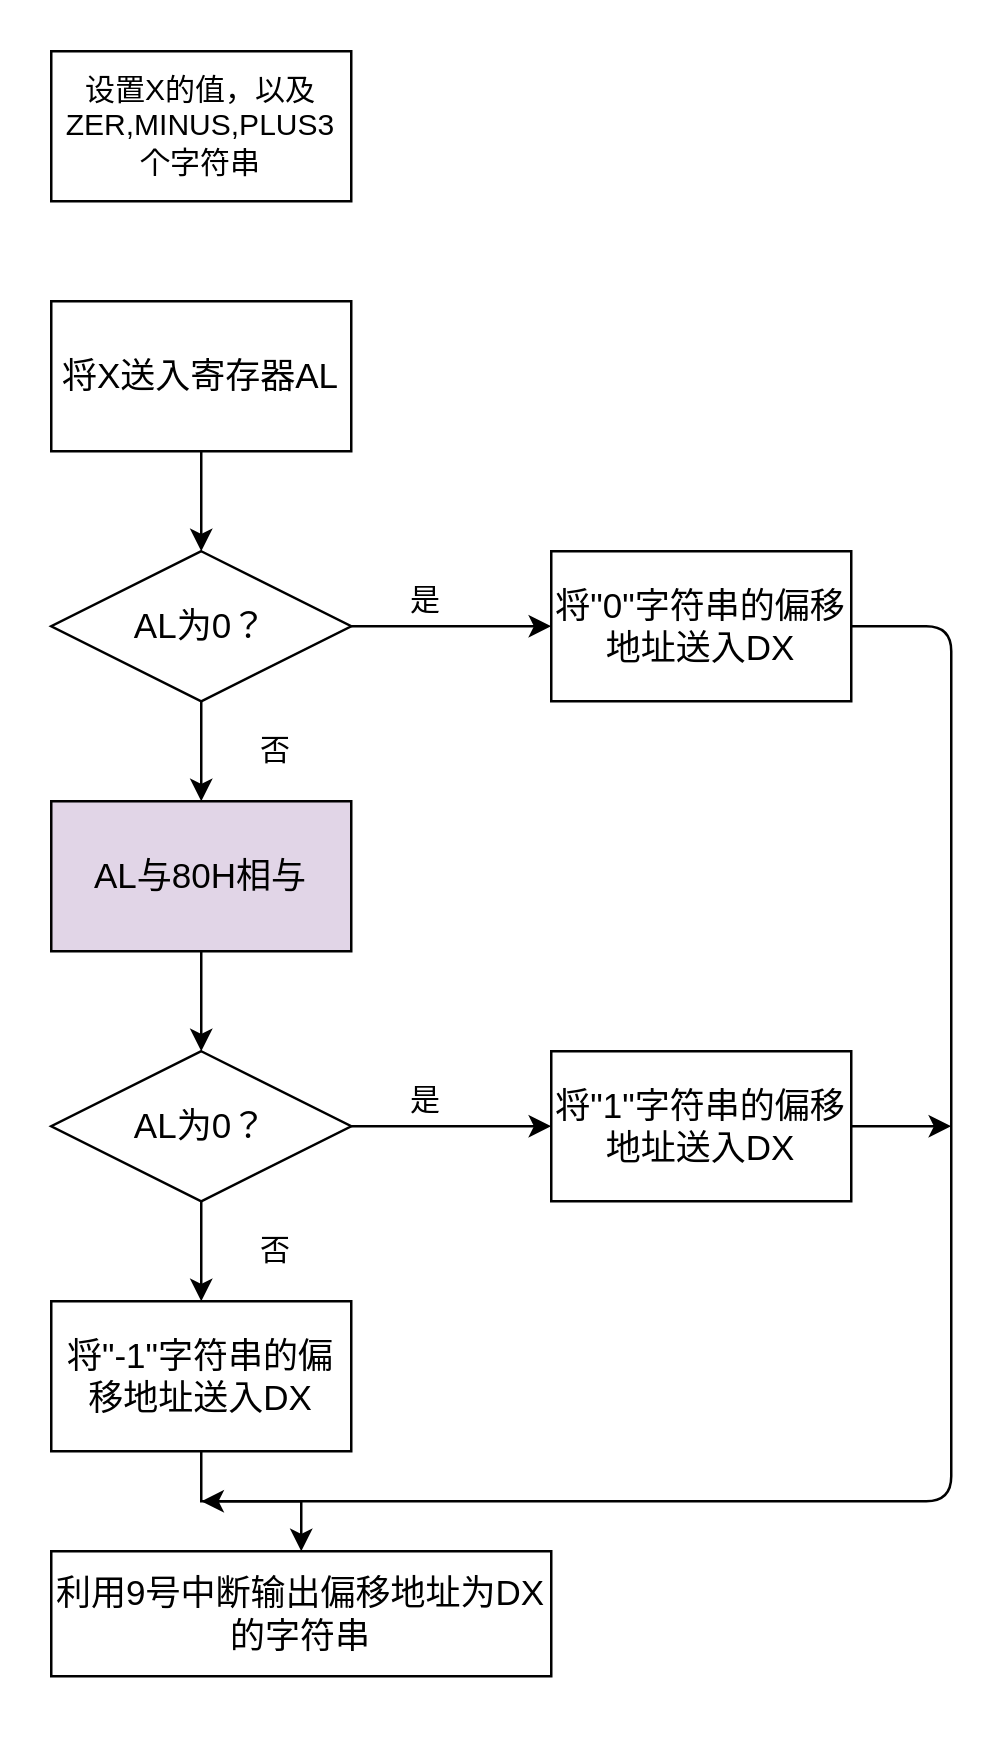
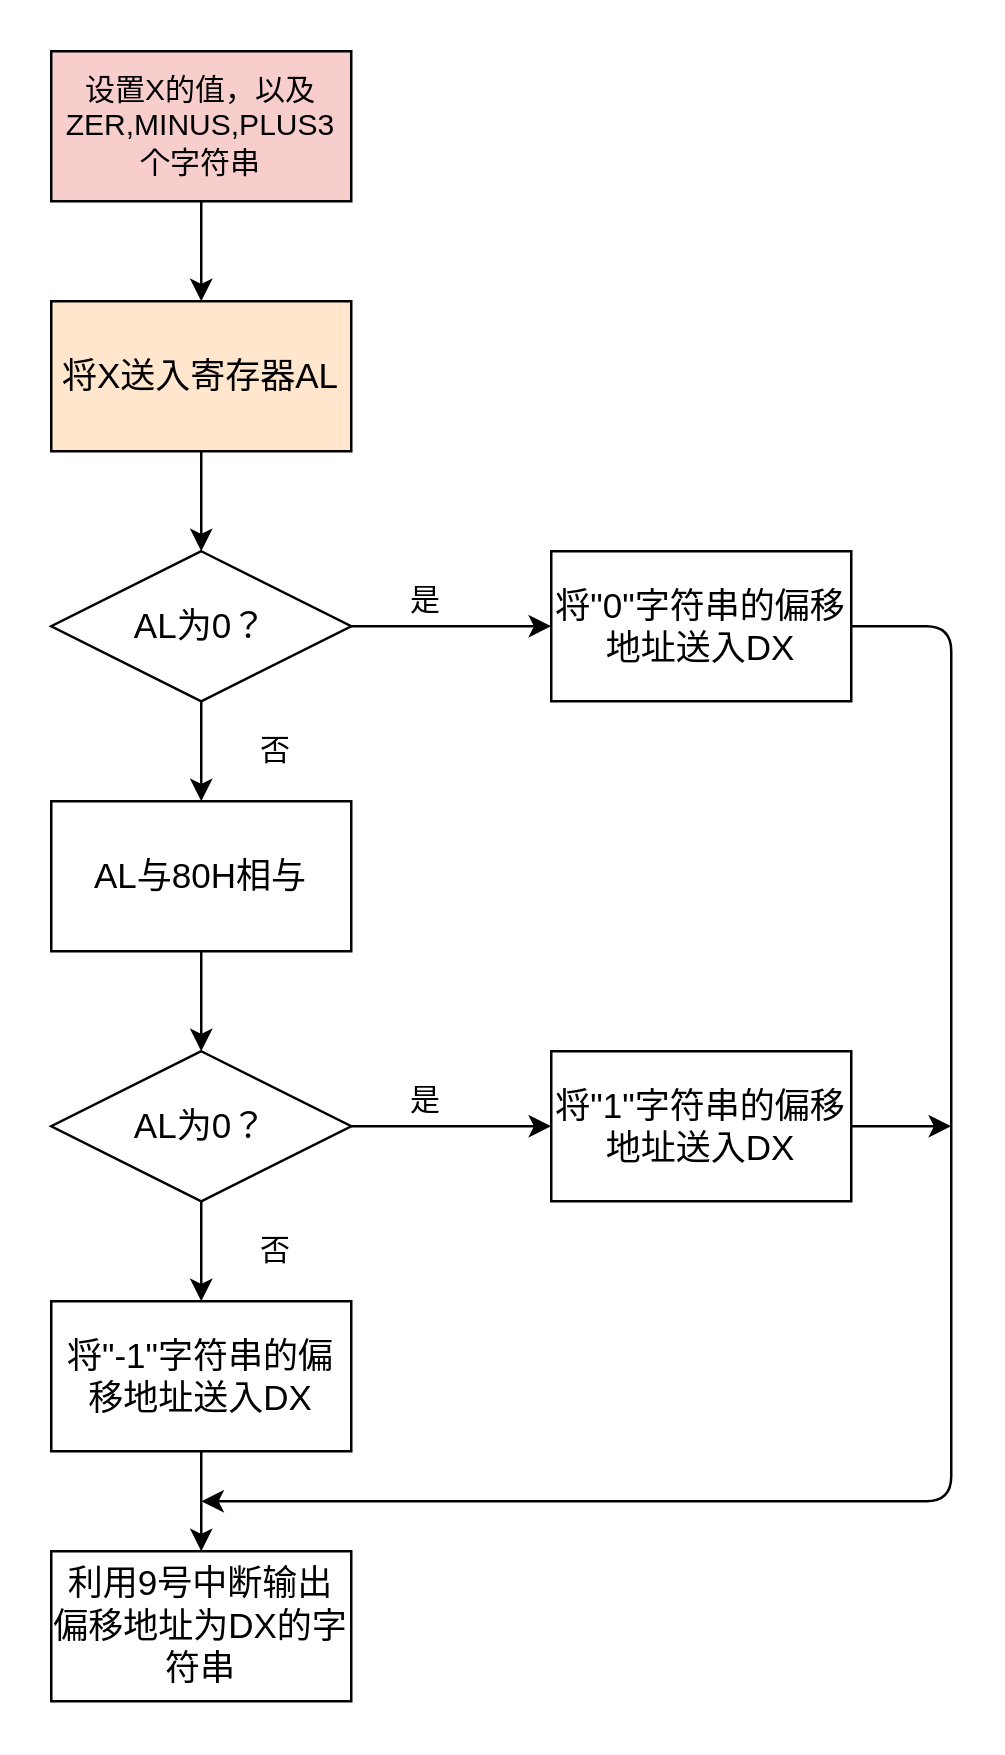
(201, 126) -> (201, 126)
none -> (201, 243)
(201, 376) -> (201, 376)
(201, 876) -> (201, 876)
(301, 1614) -> (201, 1626)
